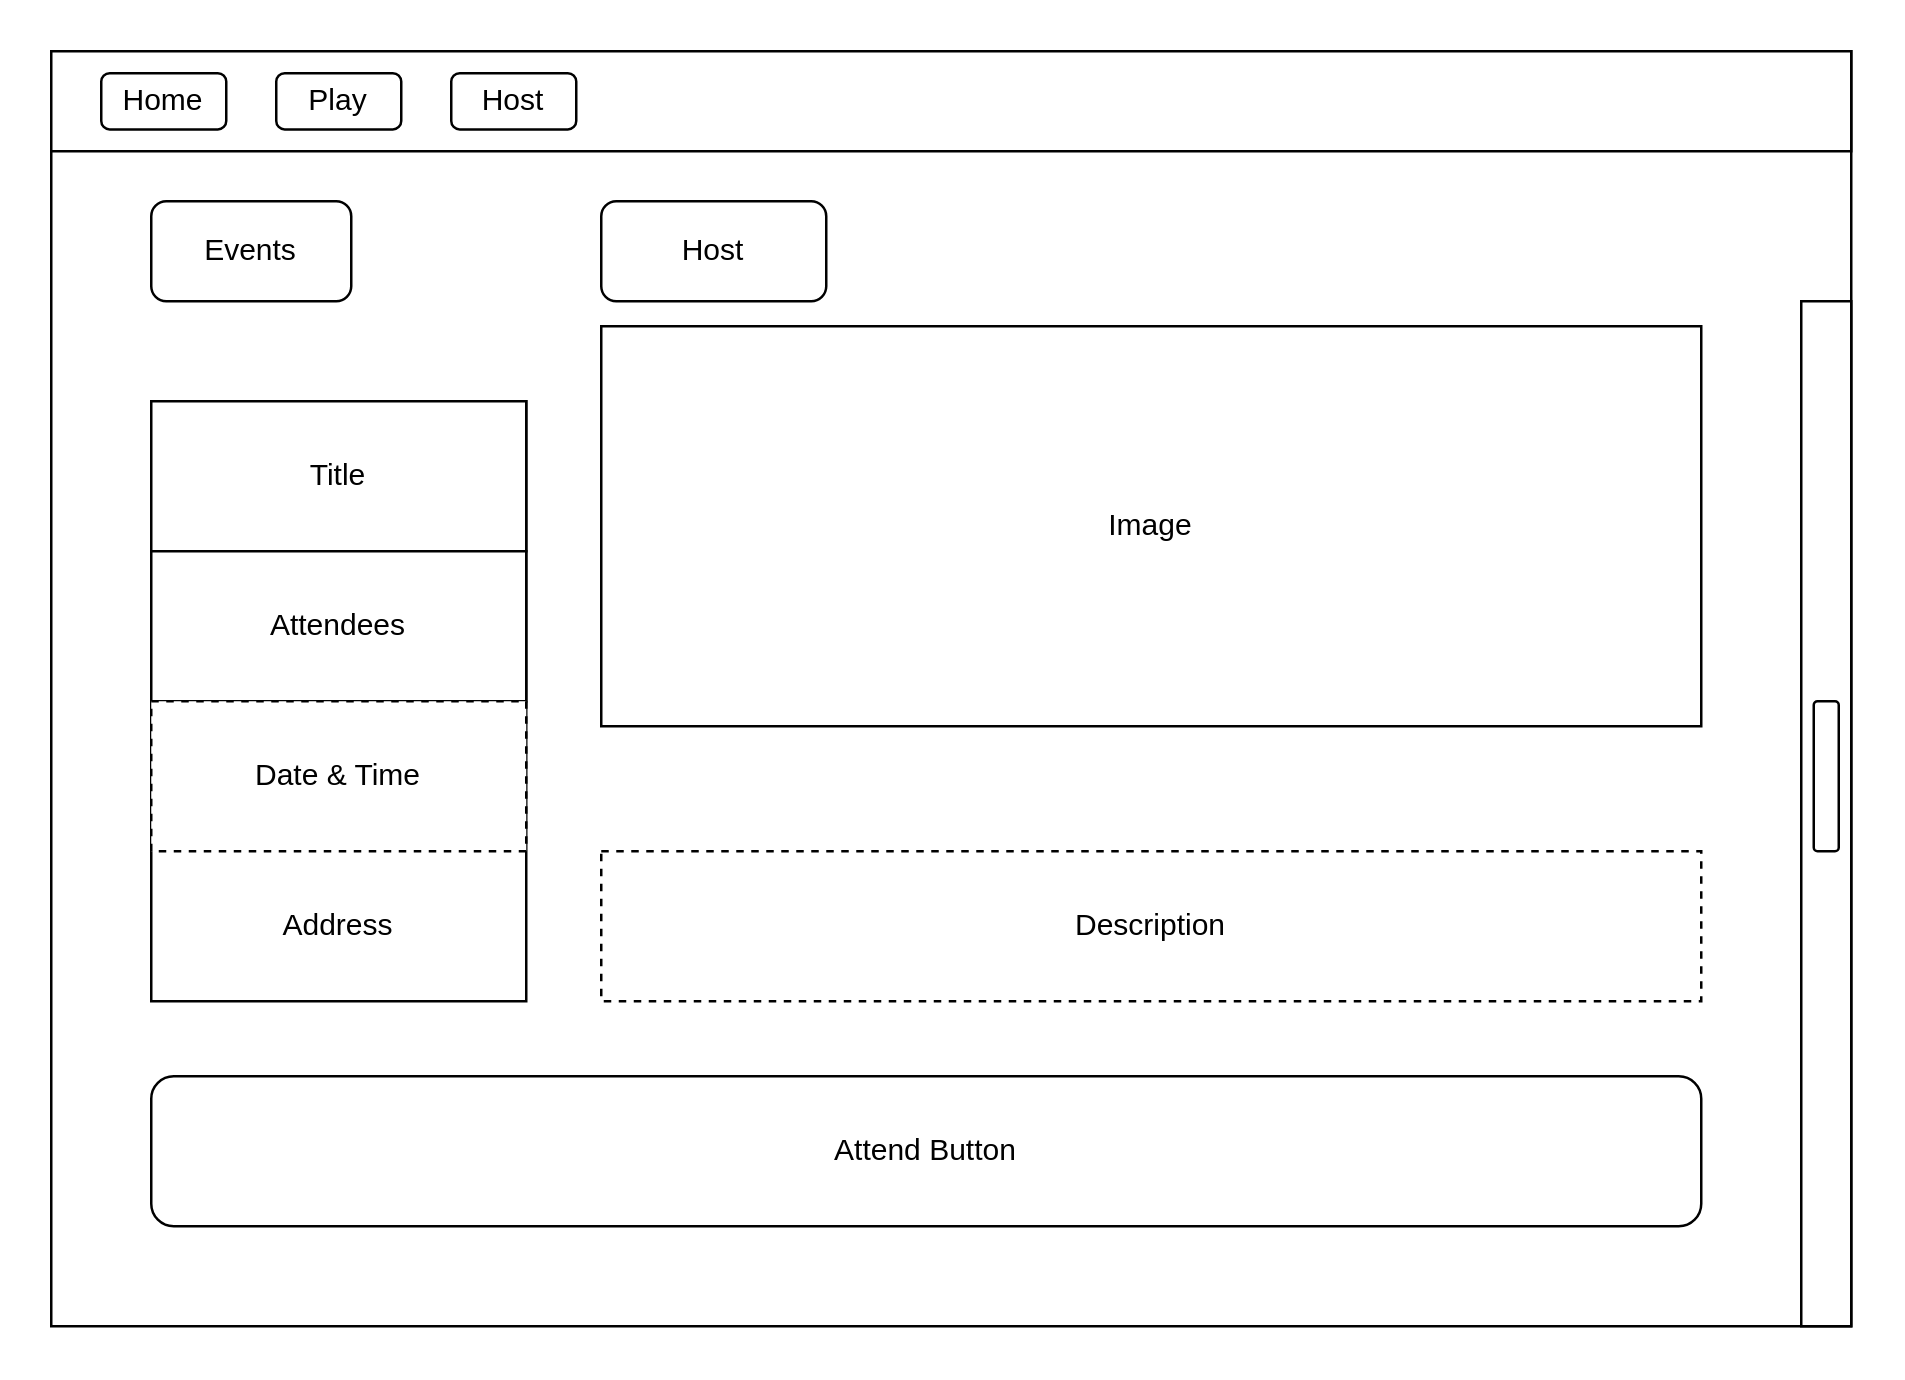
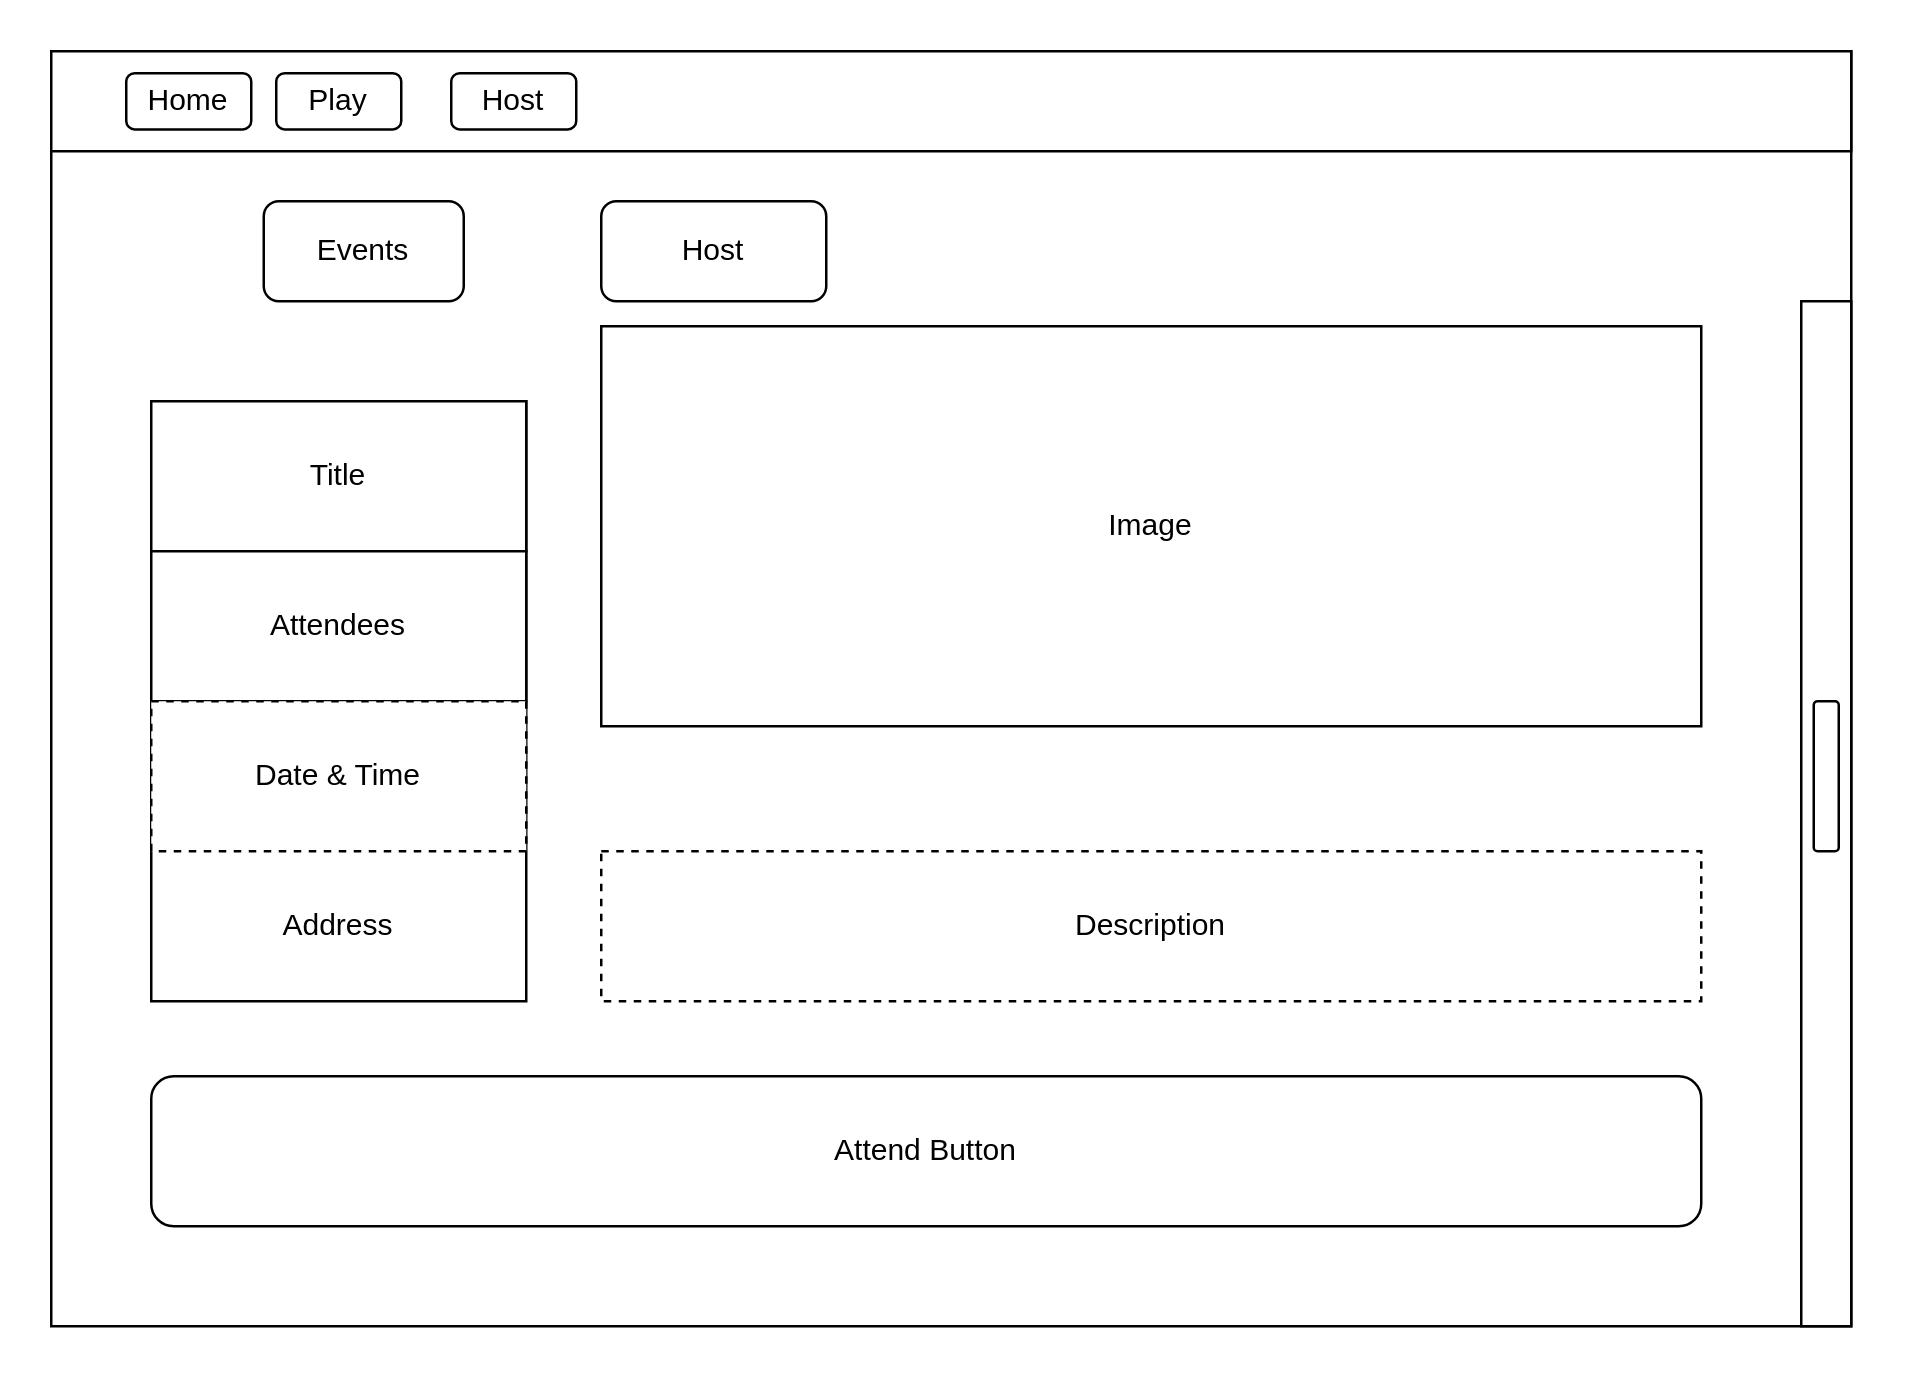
(164, 101) -> (189, 101)
(251, 251) -> (364, 251)
